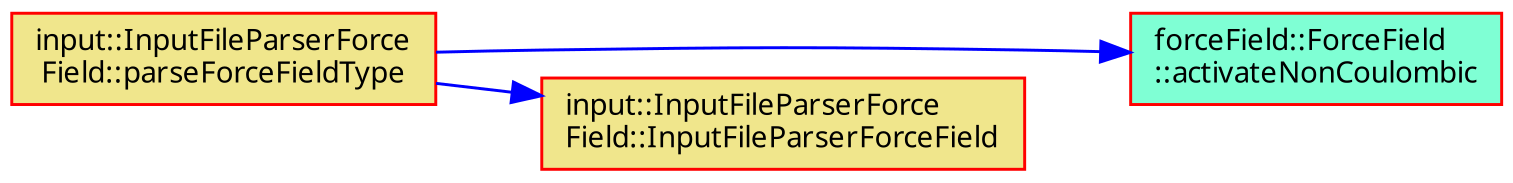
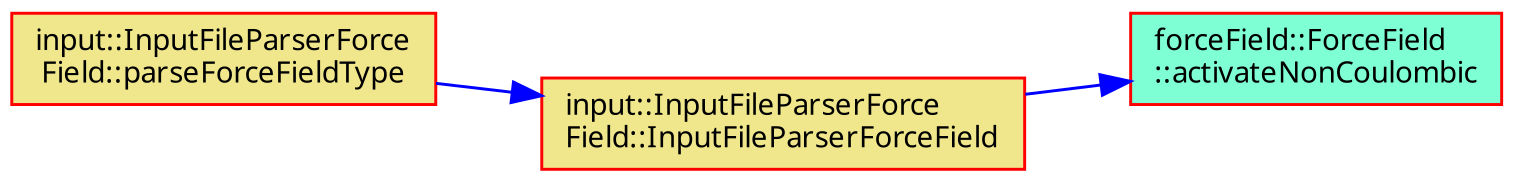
(768, 48) -> (1063, 90)
